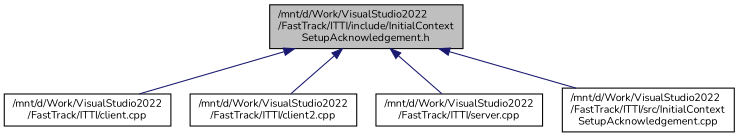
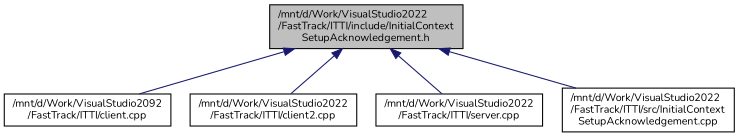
(88, 110) -> (88, 110)
